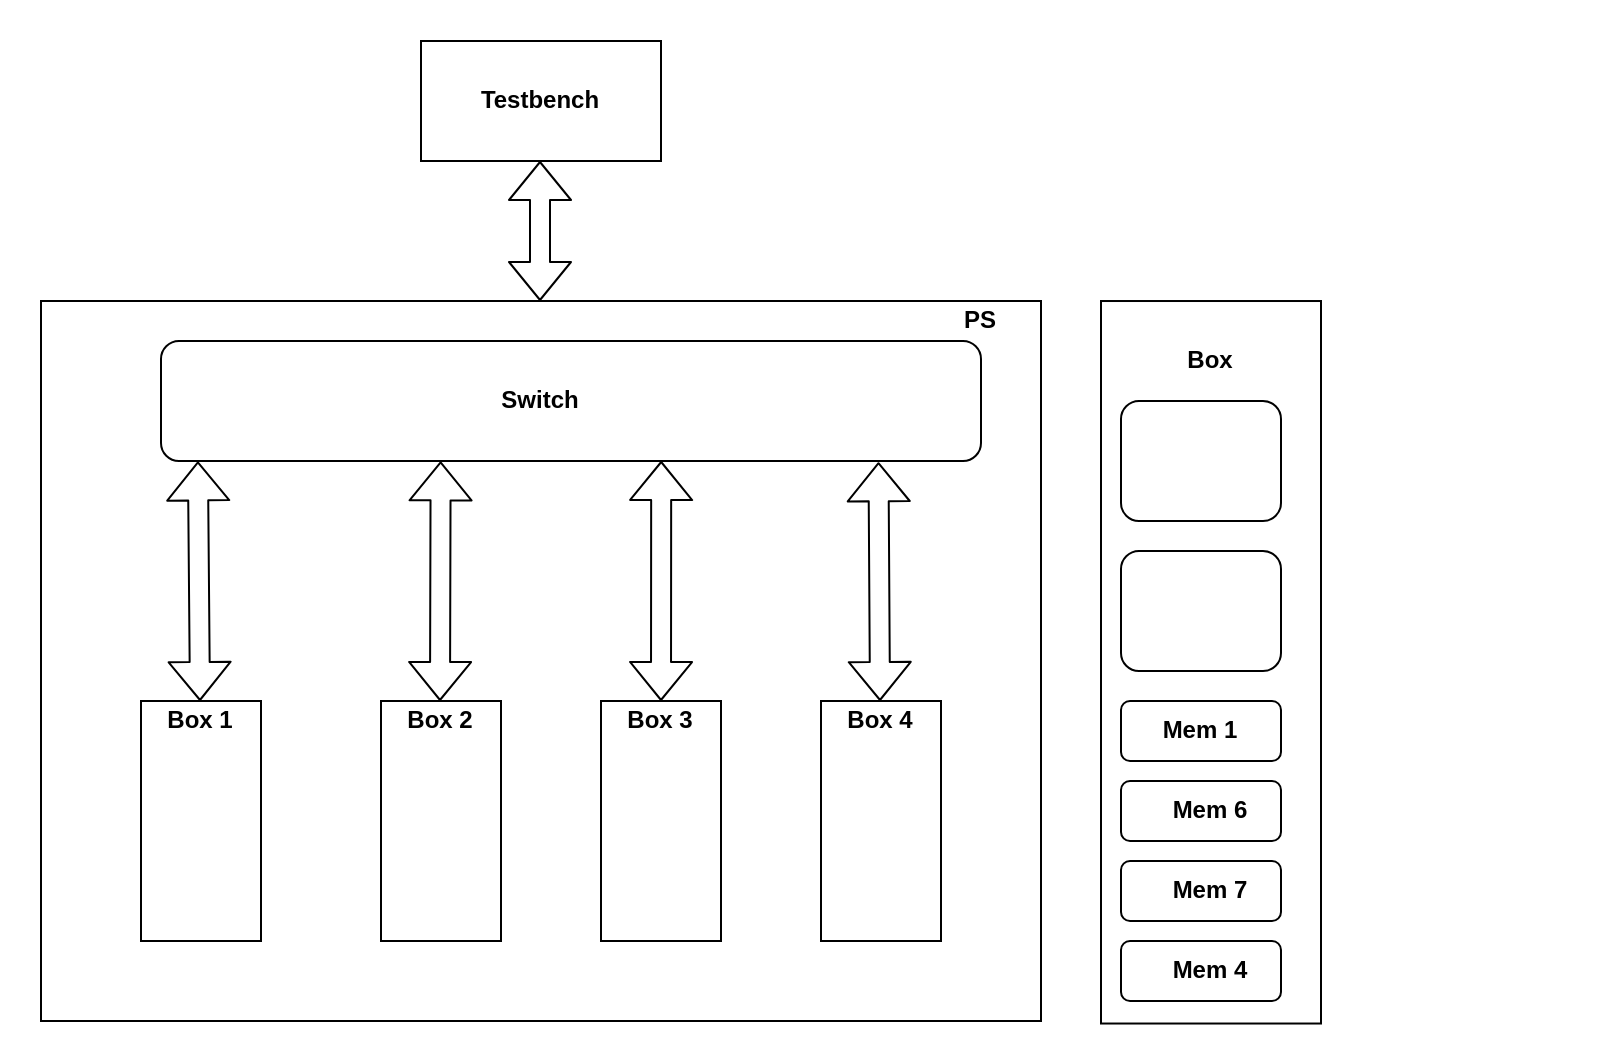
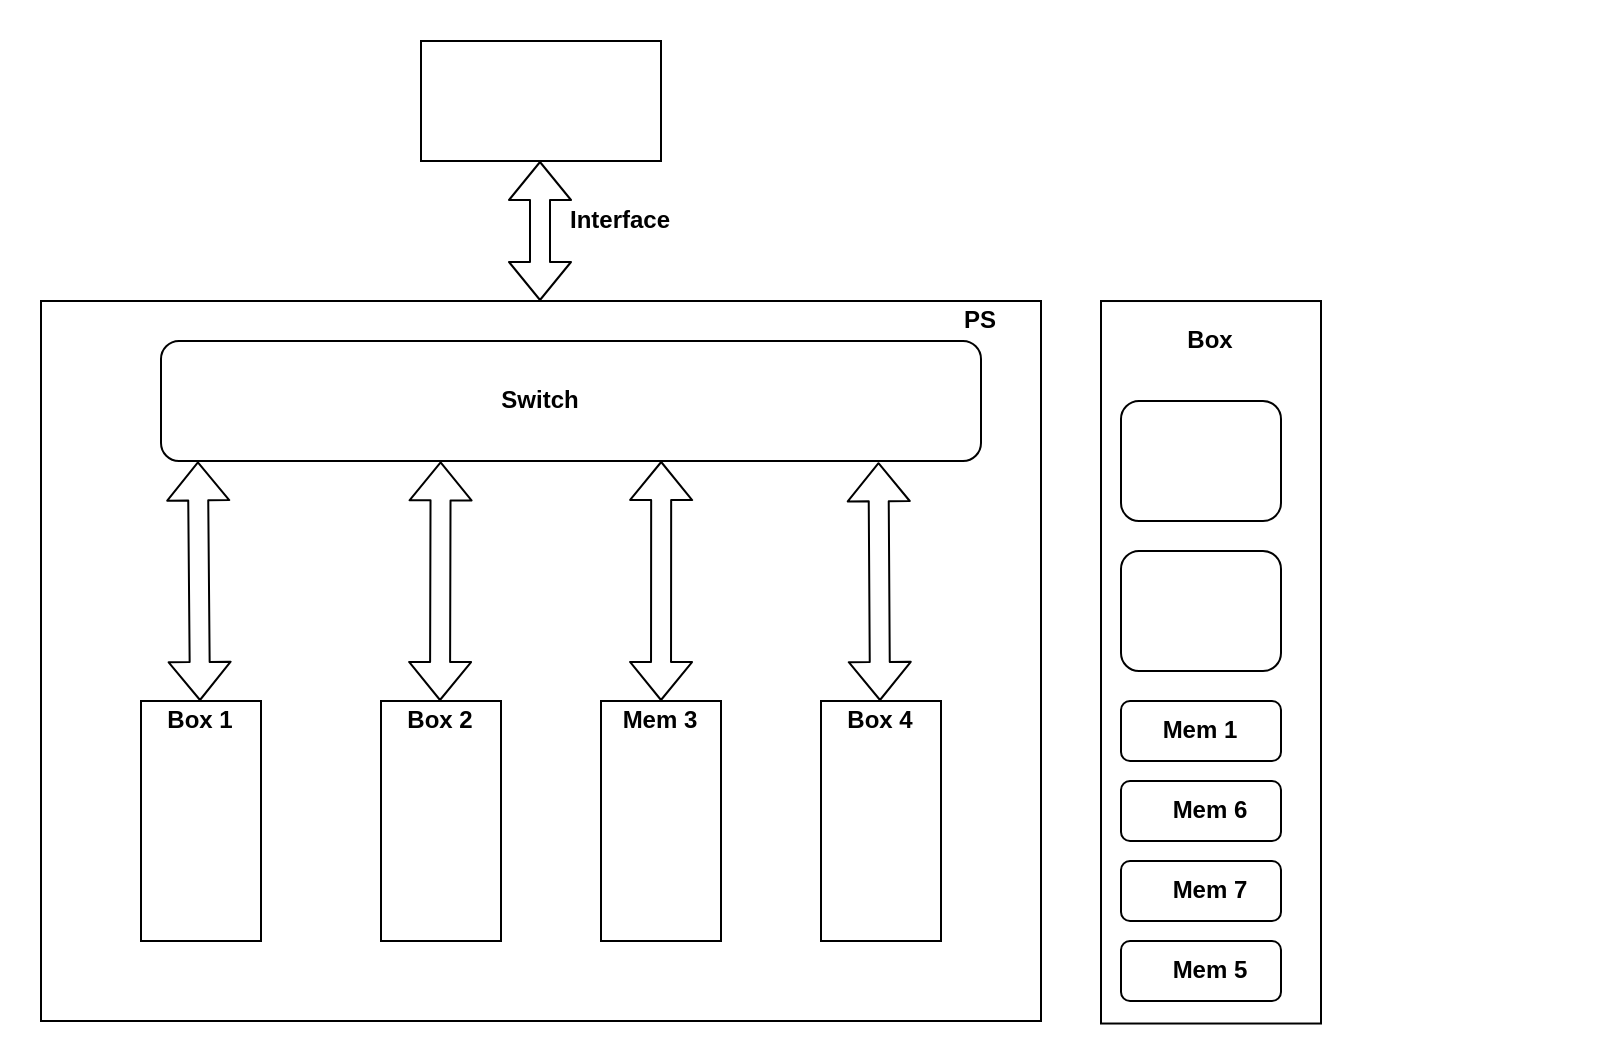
(541, 101) -> none
none -> (621, 221)
(1211, 361) -> (1211, 341)
(661, 721) -> (661, 721)
(1211, 971) -> (1211, 971)
